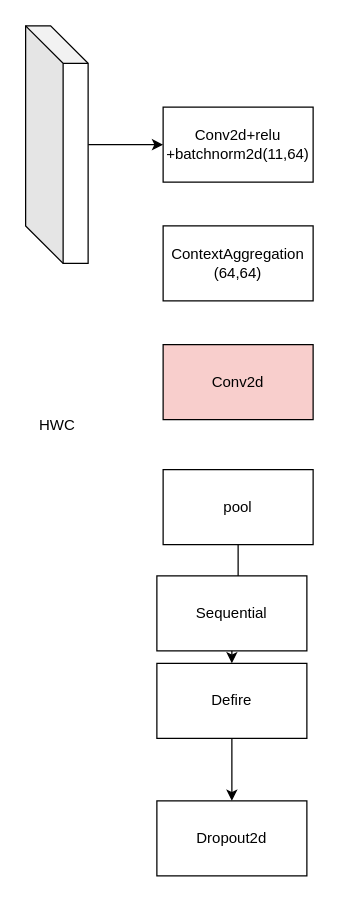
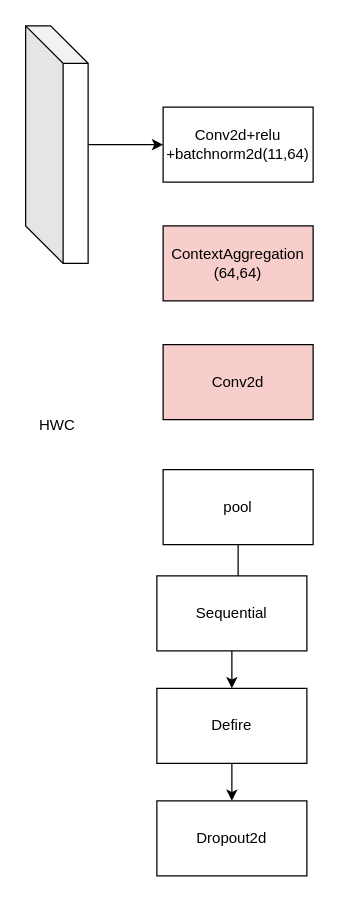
(238, 263) -> (238, 263)
(232, 701) -> (232, 726)
